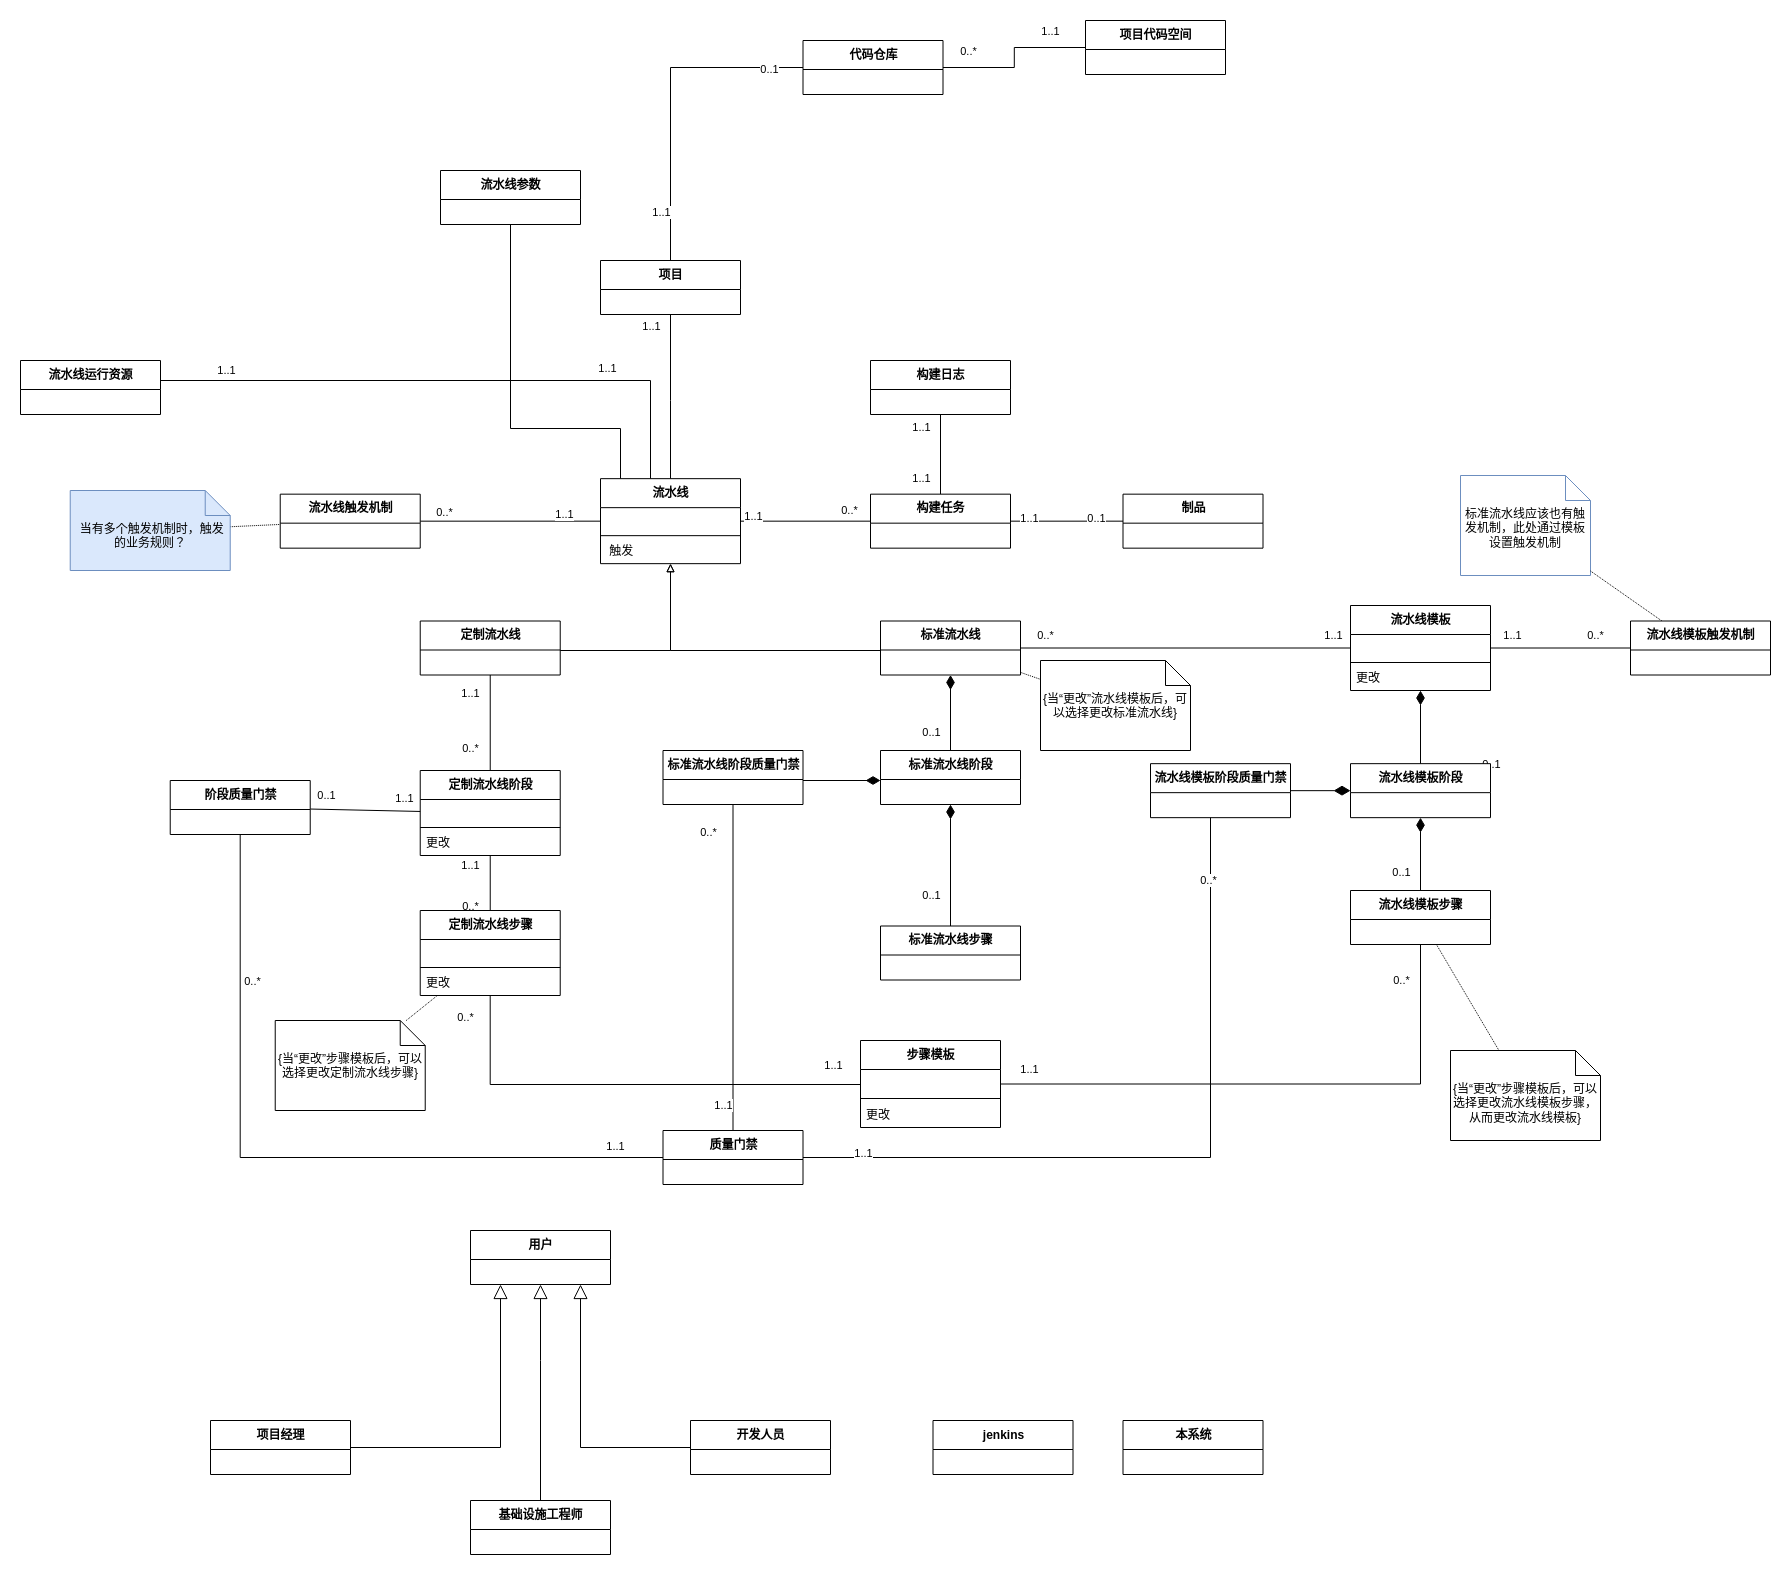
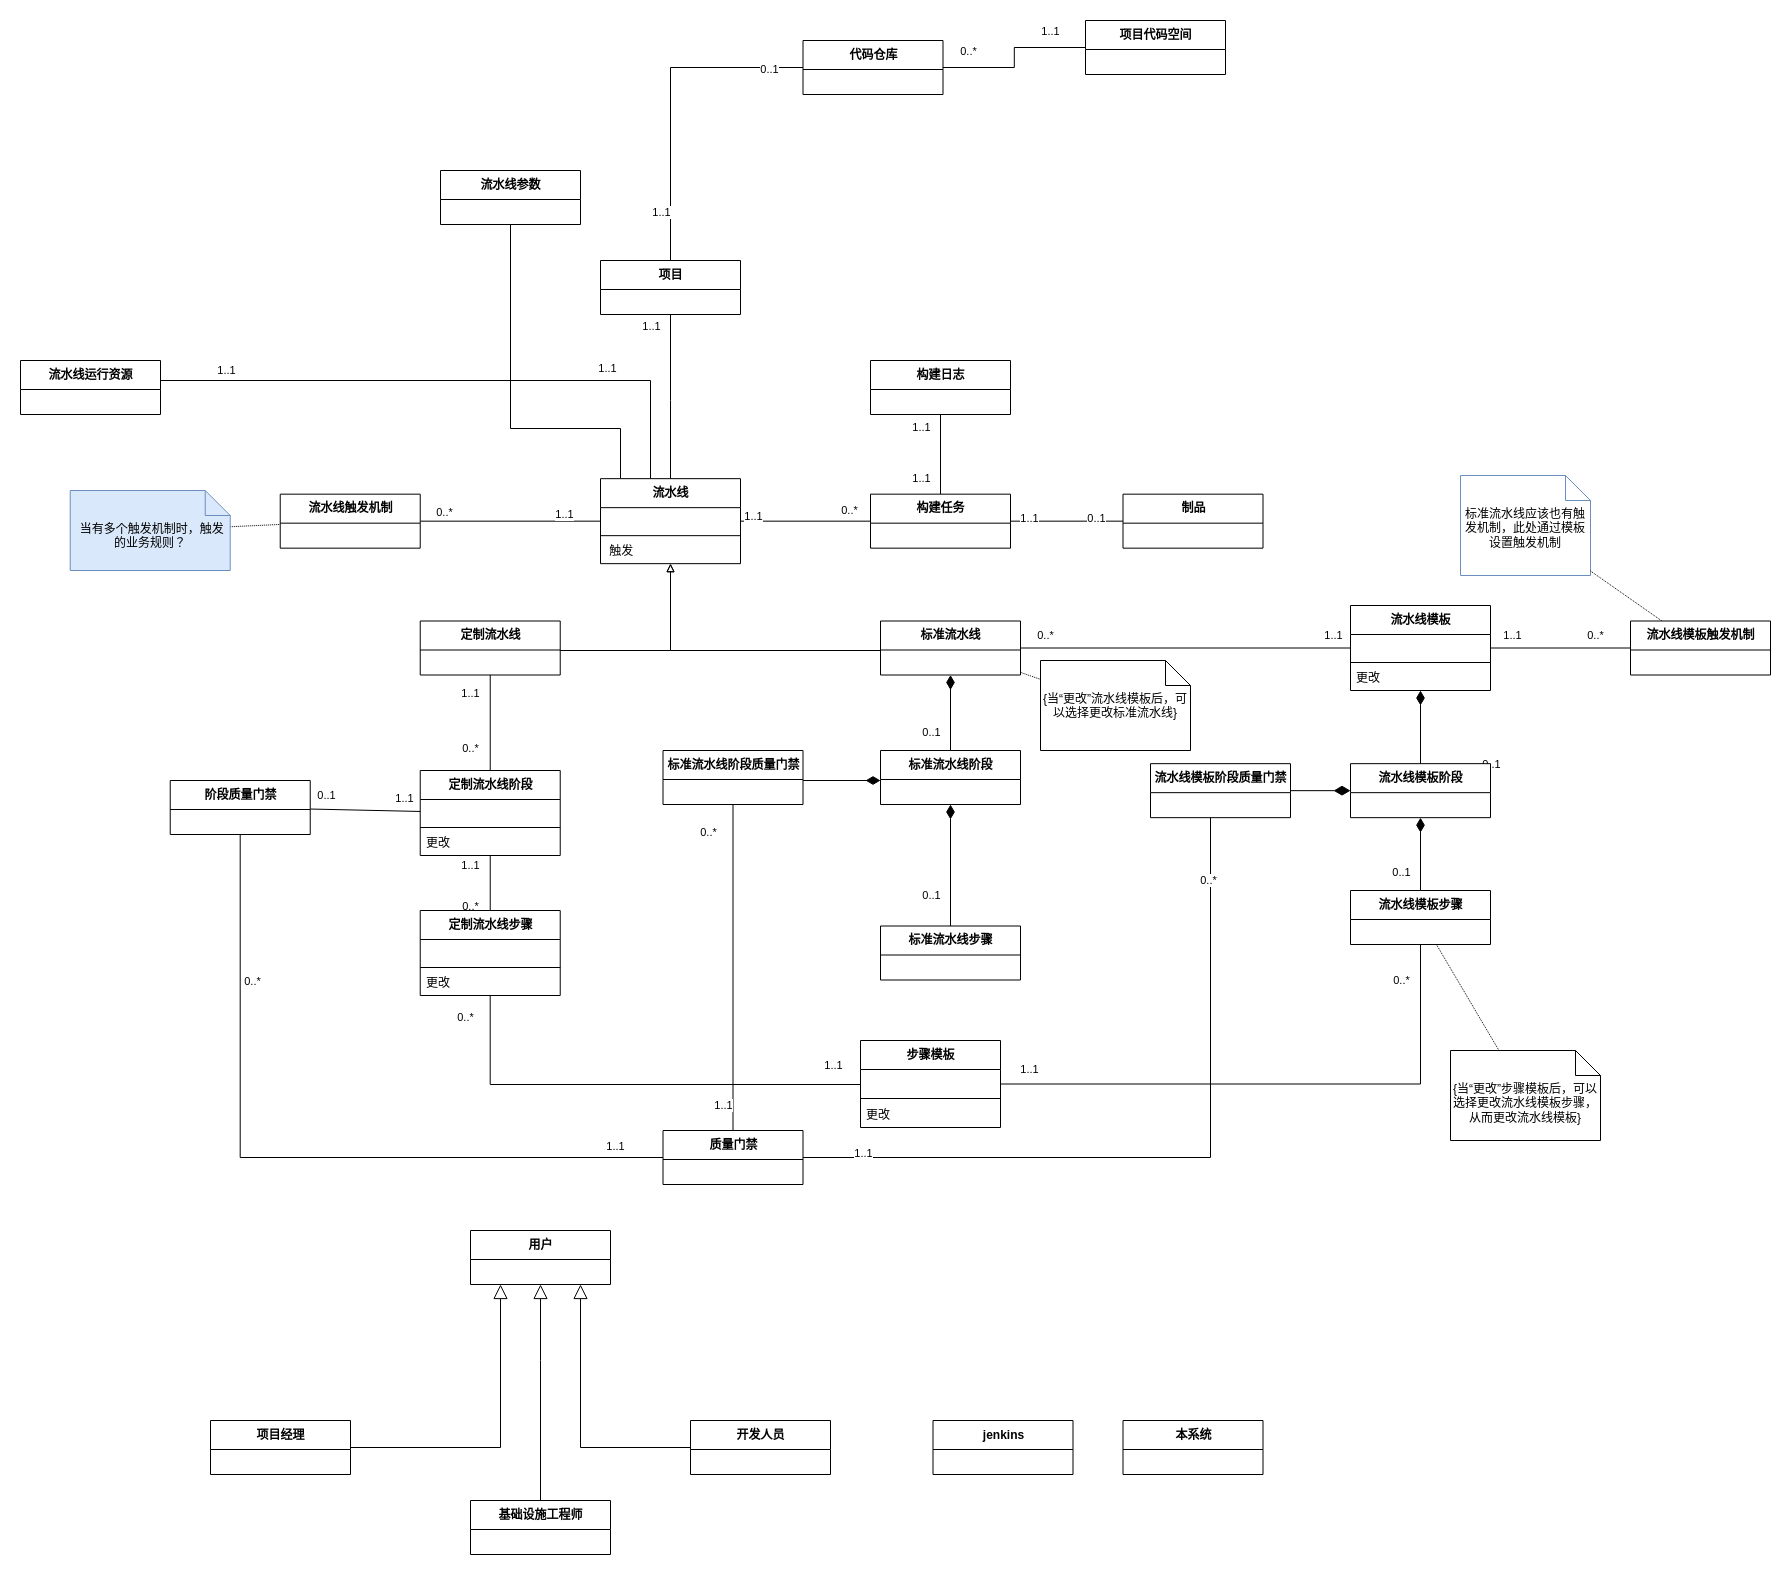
(421, 1009) -> none
(350, 1066) -> none
